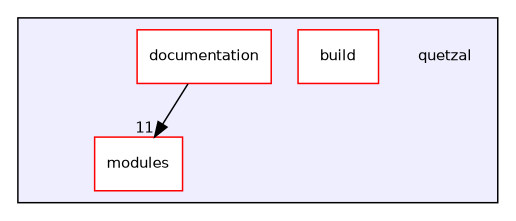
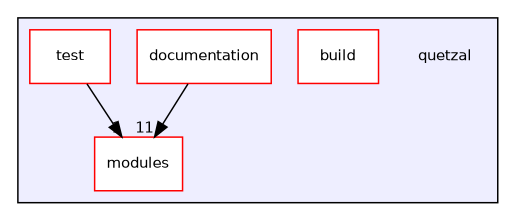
none -> (70, 57)
